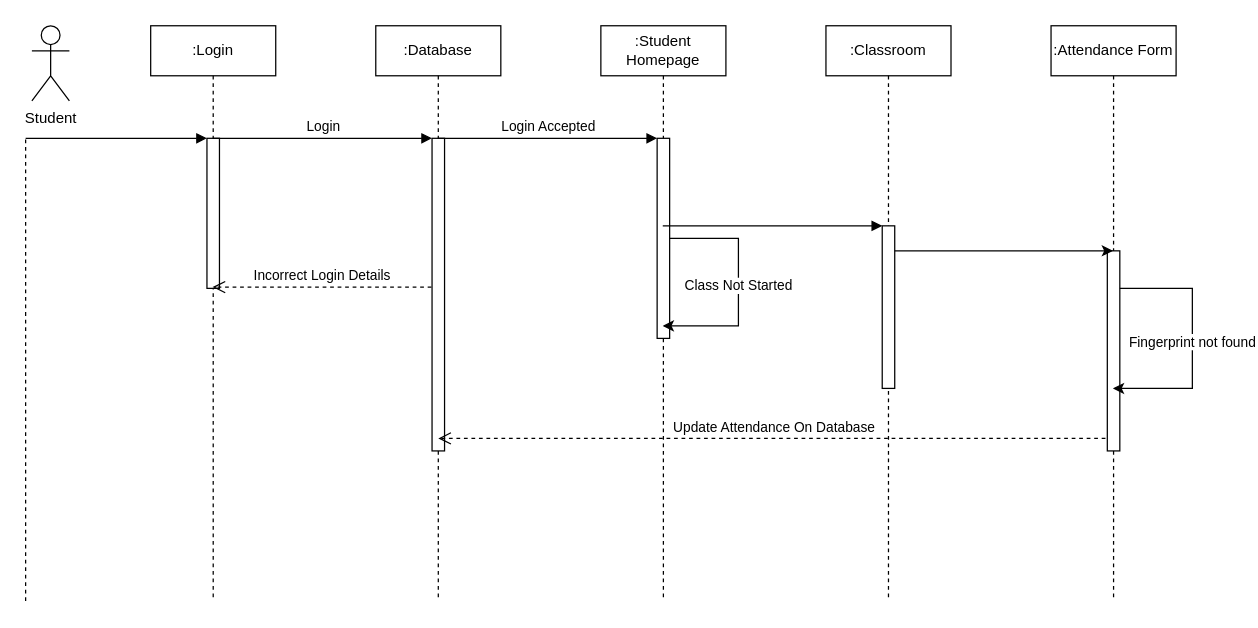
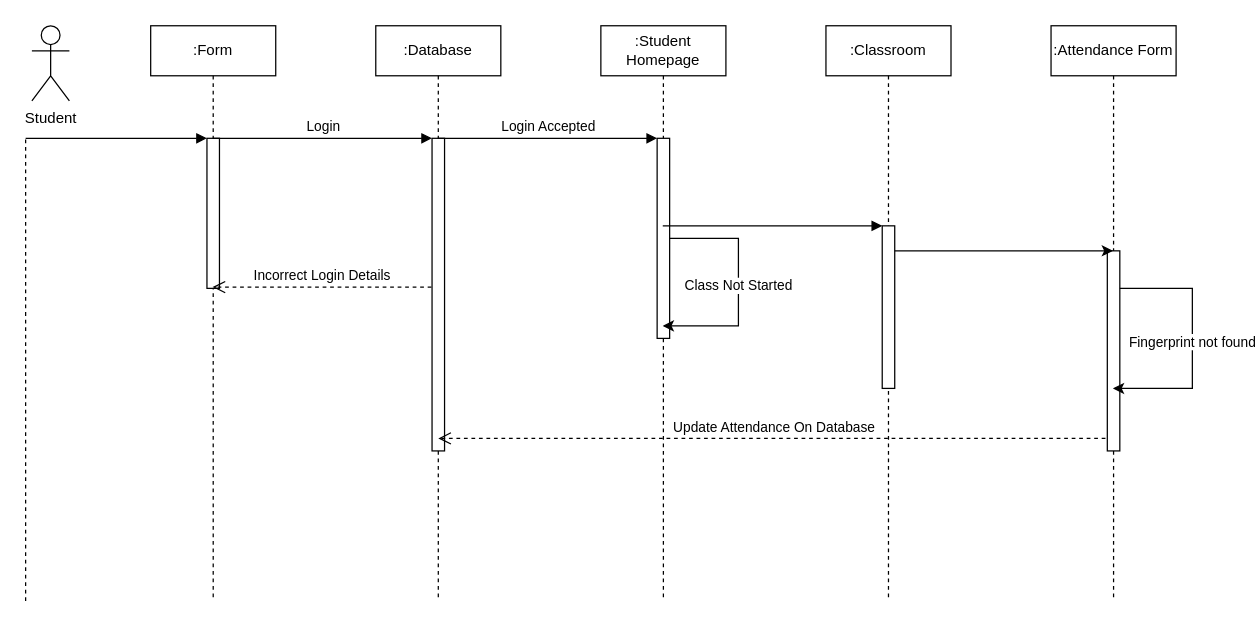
(213, 51) -> (213, 51)
